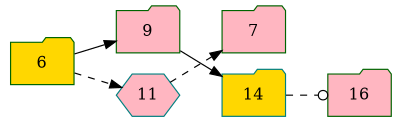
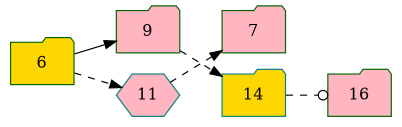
(194, 59) -> (194, 59)
